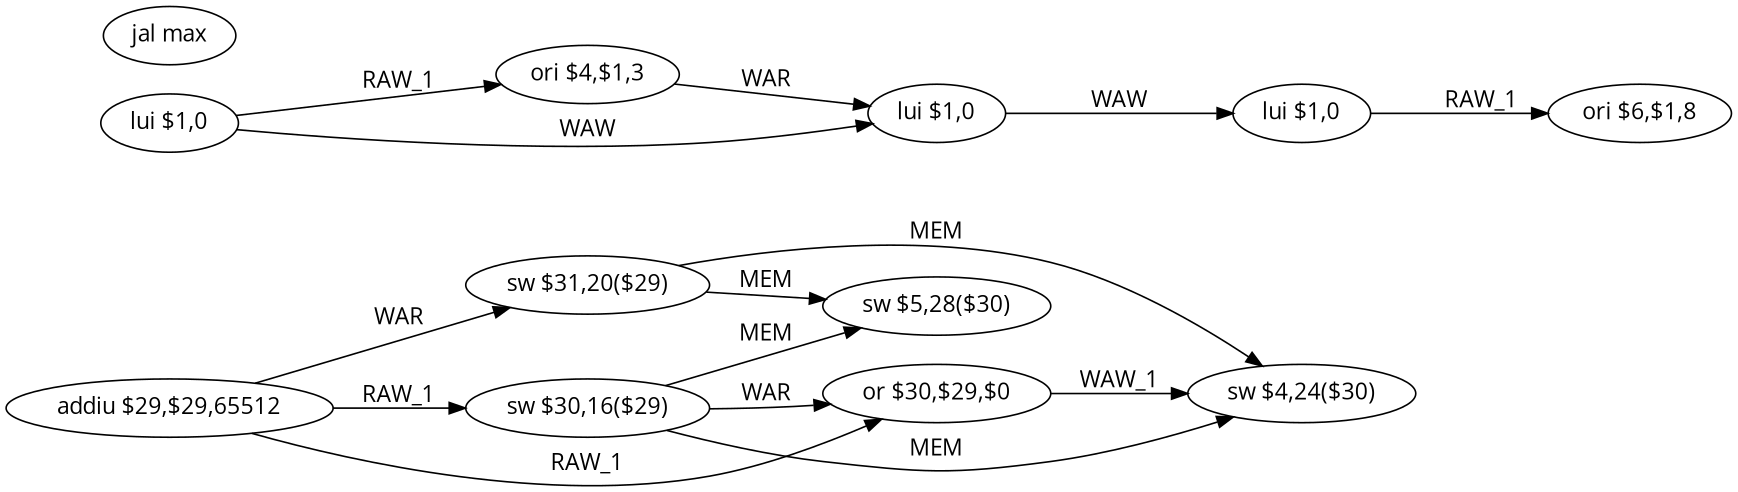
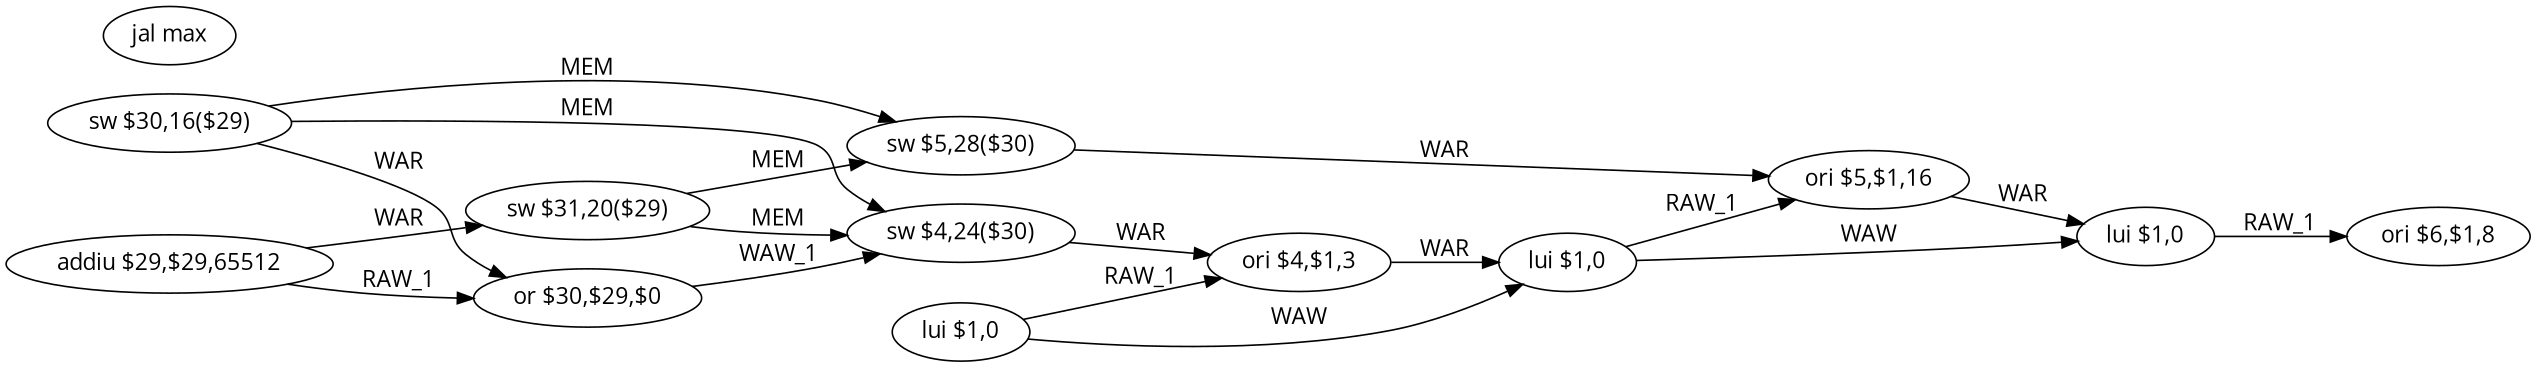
none -> (1869, 180)
none -> (1131, 248)
(391, 408) -> none
